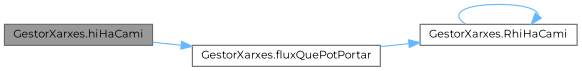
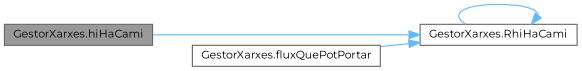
(167, 44) -> (281, 35)
